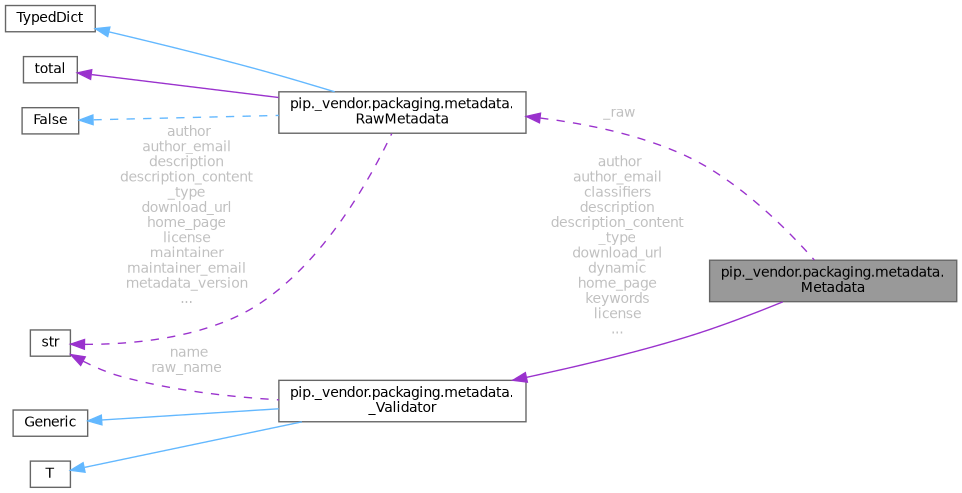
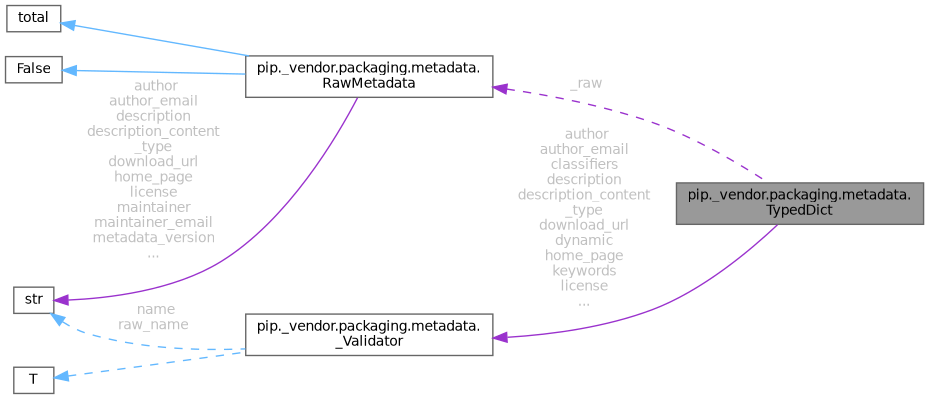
(50, 19) -> none
(185, 86) -> (162, 41)
(186, 118) -> (161, 72)
(833, 281) -> (800, 204)
(274, 293) -> (244, 245)
(179, 389) -> (152, 346)
(50, 423) -> none
(193, 445) -> (157, 364)
